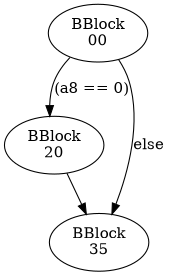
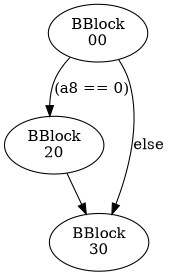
(99, 242) -> (99, 242)
